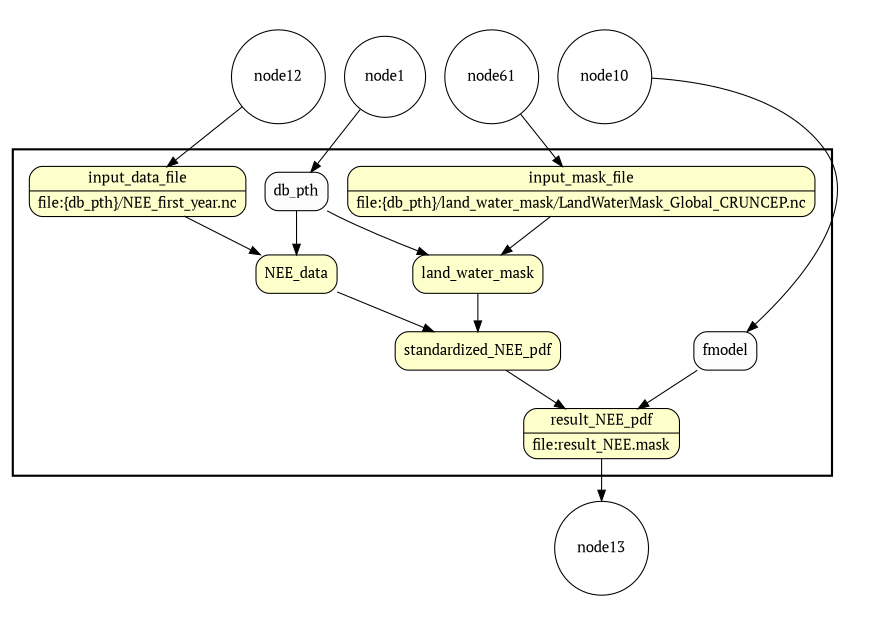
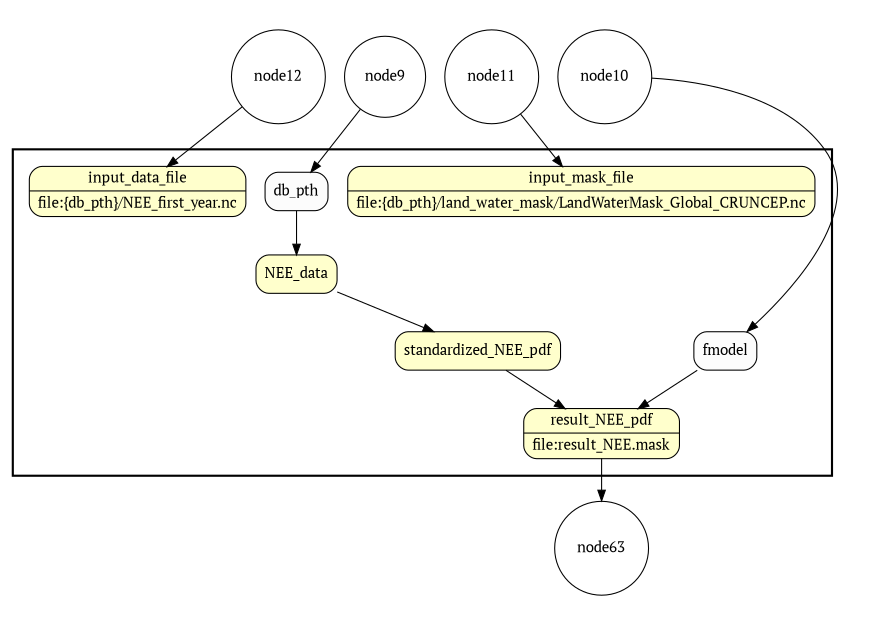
(385, 77) -> (385, 77)
(492, 77) -> (492, 77)
(217, 233) -> none
(478, 274) -> none
(602, 548) -> (602, 548)
